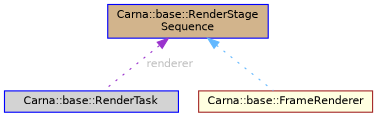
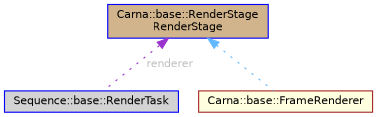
(188, 21) -> (188, 21)
(91, 102) -> (91, 102)
